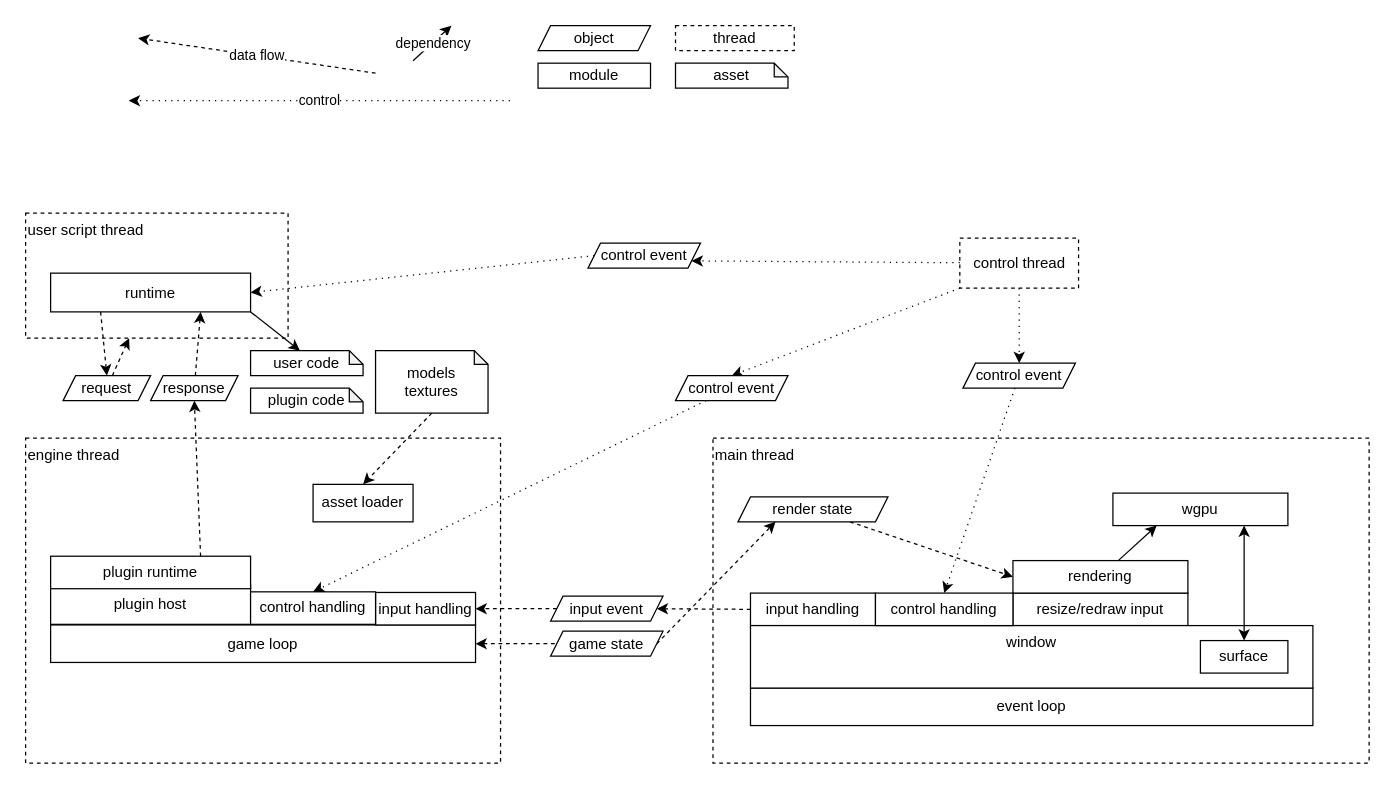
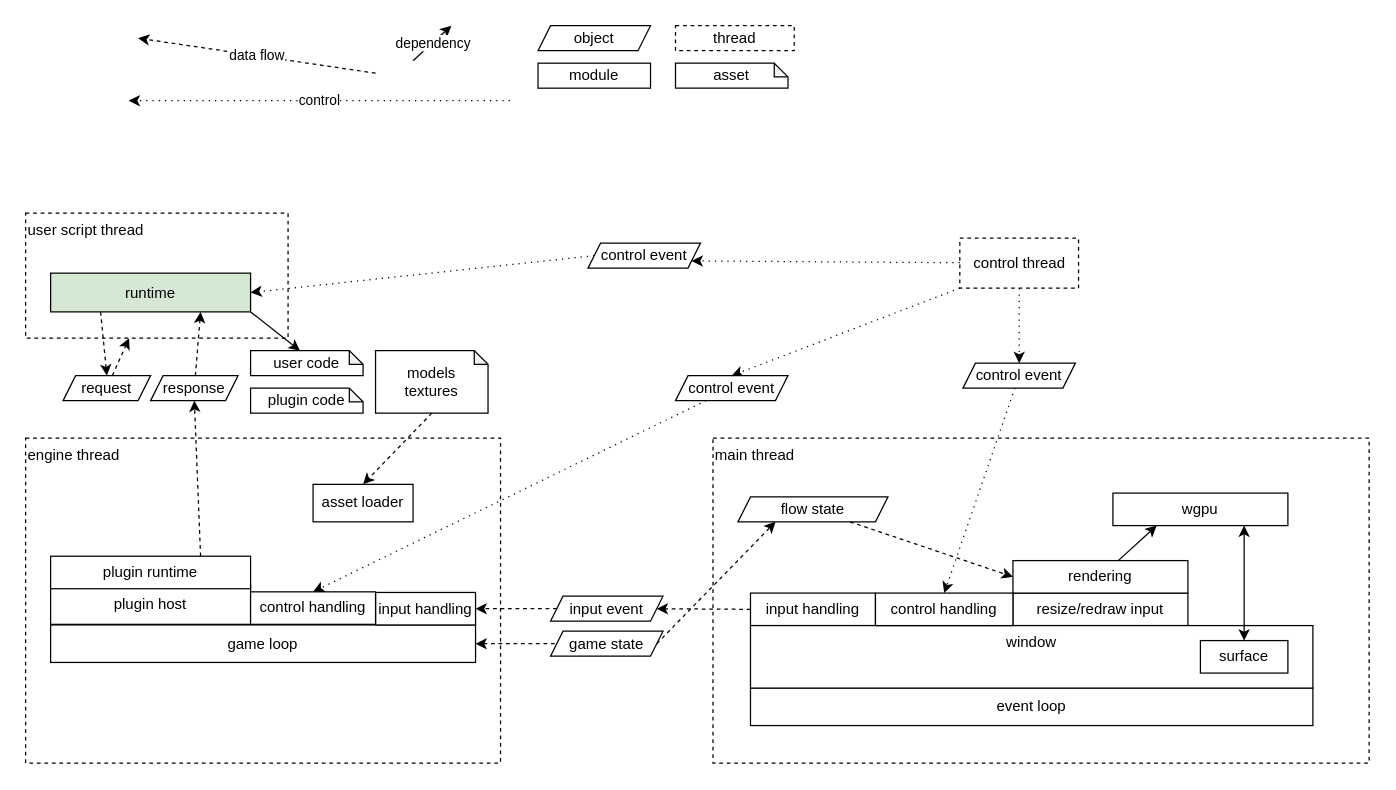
(151, 293) -> (151, 293)
(813, 509) -> (813, 509)
